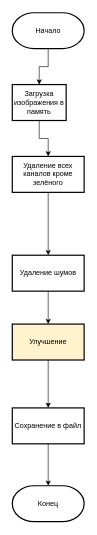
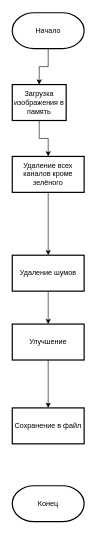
(48, 342) -> (48, 342)
(48, 480) -> none
